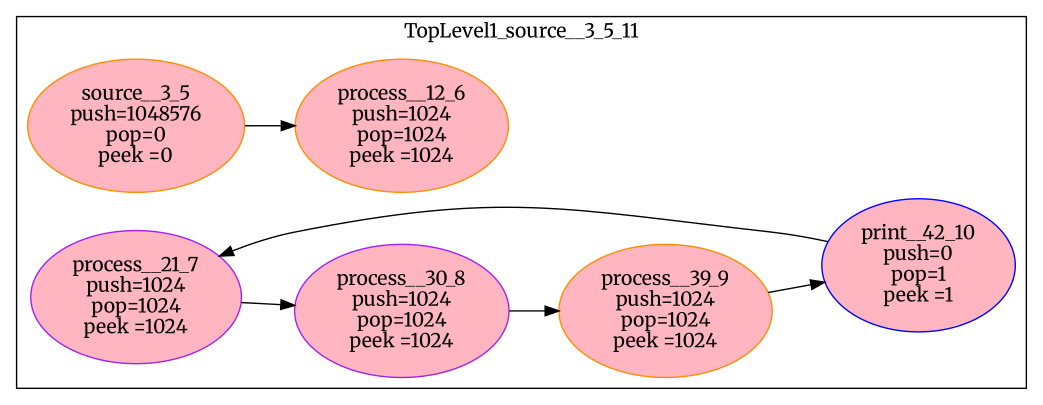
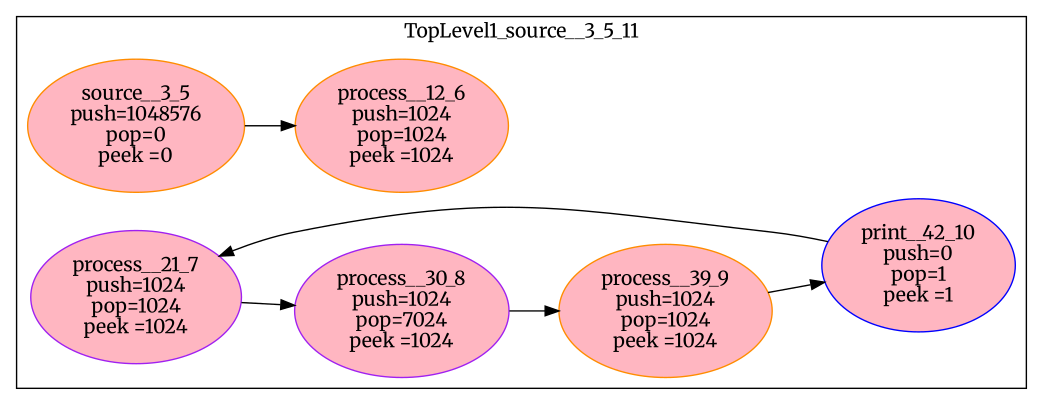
(402, 311) -> (402, 311)
